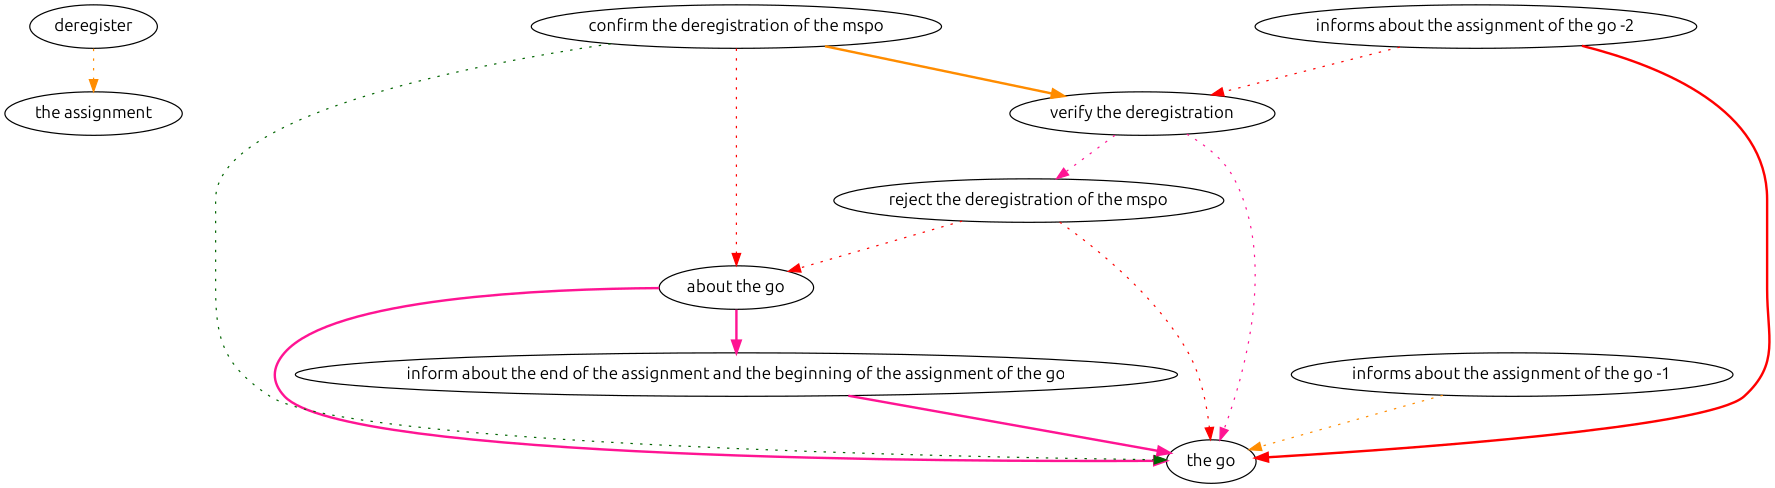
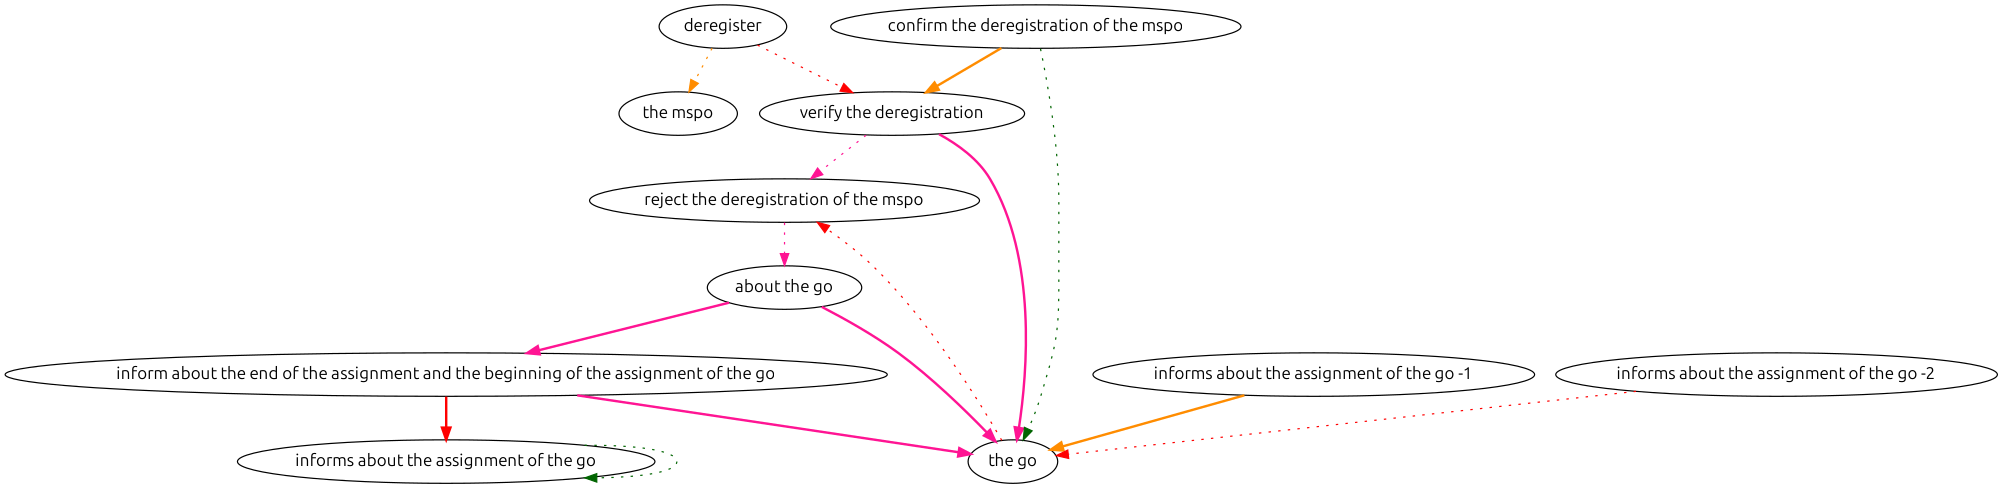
(1312, 69) -> (800, 66)
(94, 114) -> (678, 114)
(736, 151) -> none
(881, 245) -> (785, 238)
(1255, 271) -> (1020, 267)
(1157, 309) -> (925, 326)
(1736, 400) -> (1352, 423)
(1352, 421) -> (1153, 421)
none -> (446, 462)
